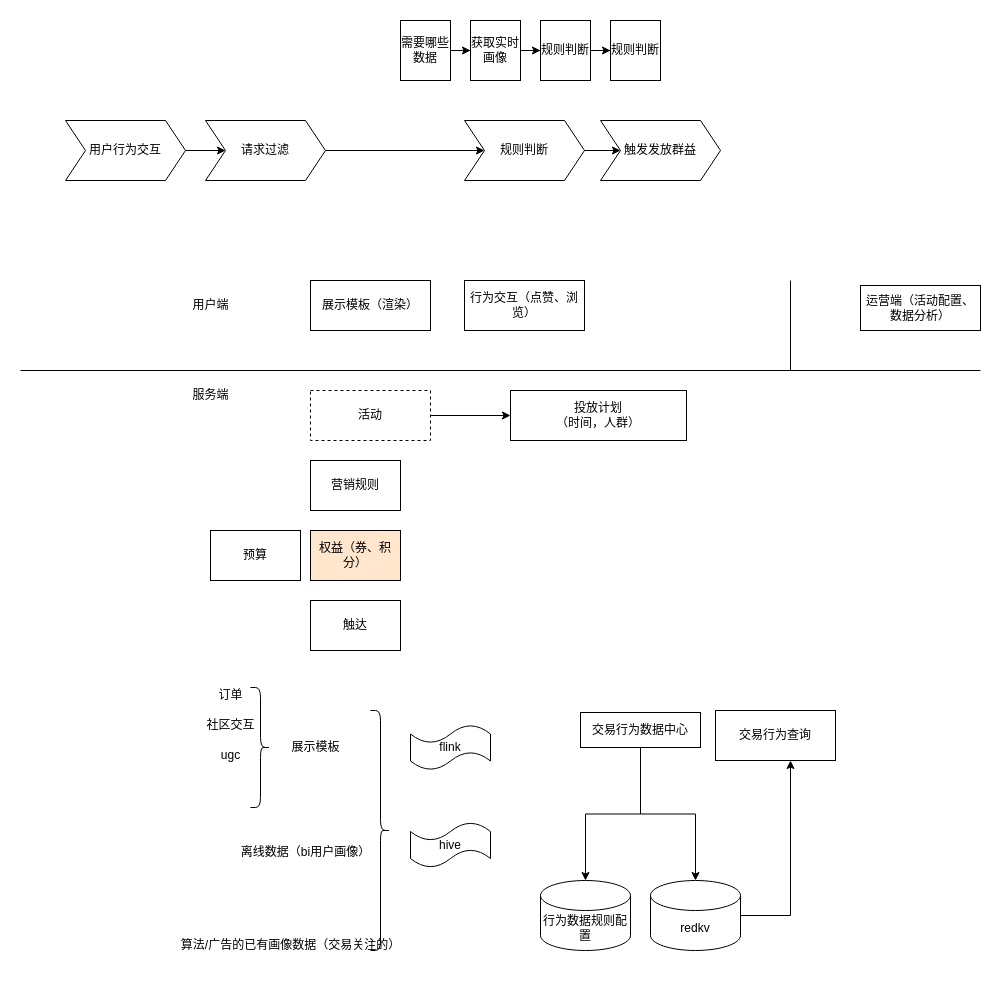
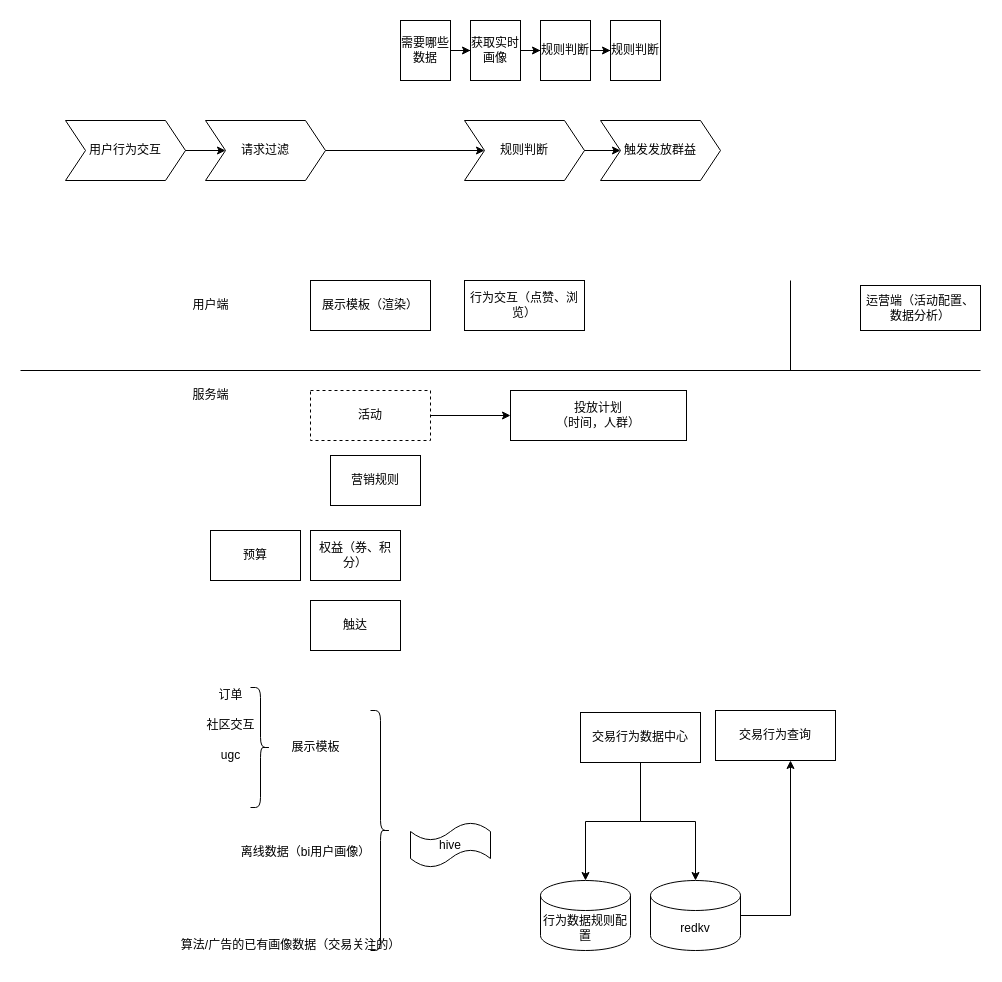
(356, 486) -> (376, 481)
(356, 556) -> (356, 556)
(641, 730) -> (641, 738)
(451, 748) -> none
